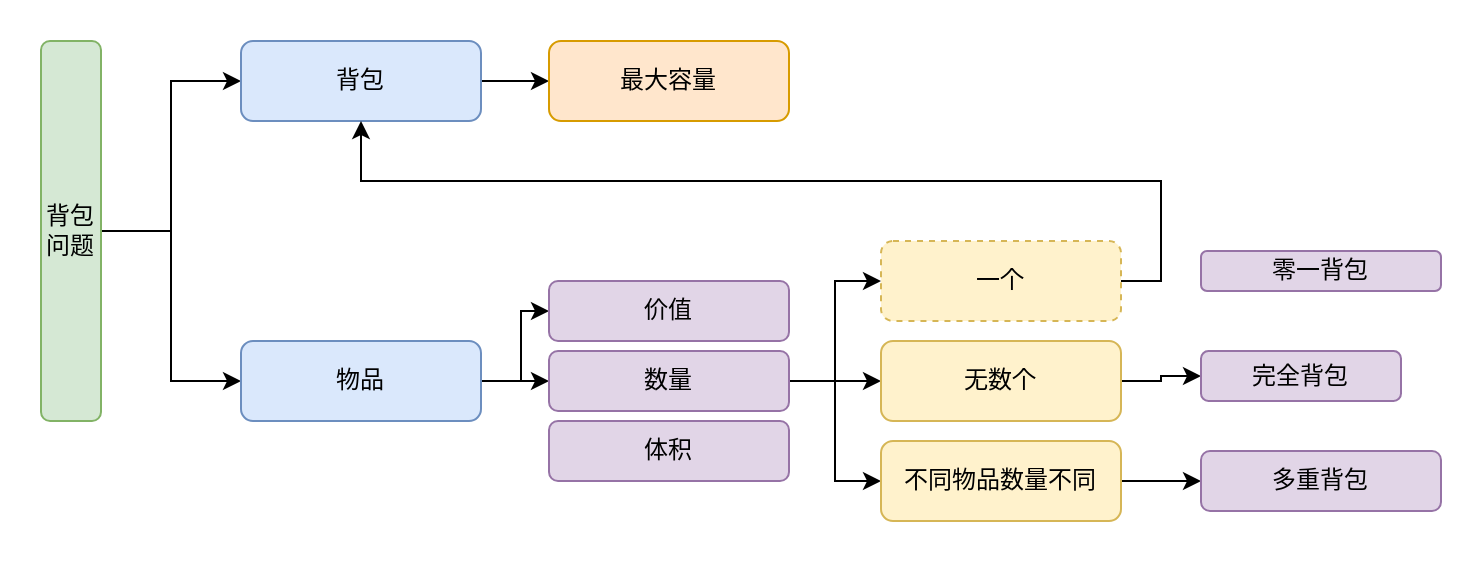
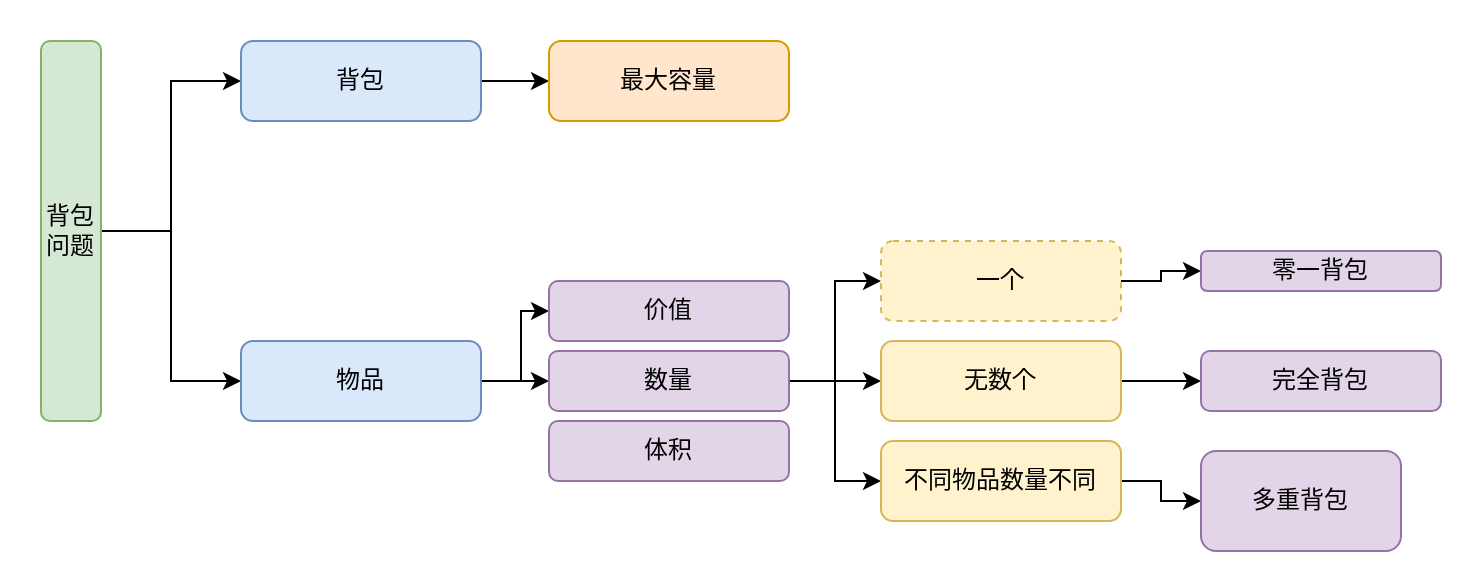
(784, 181) -> (1173, 271)
(1301, 376) -> (1321, 381)
(1321, 481) -> (1301, 501)
